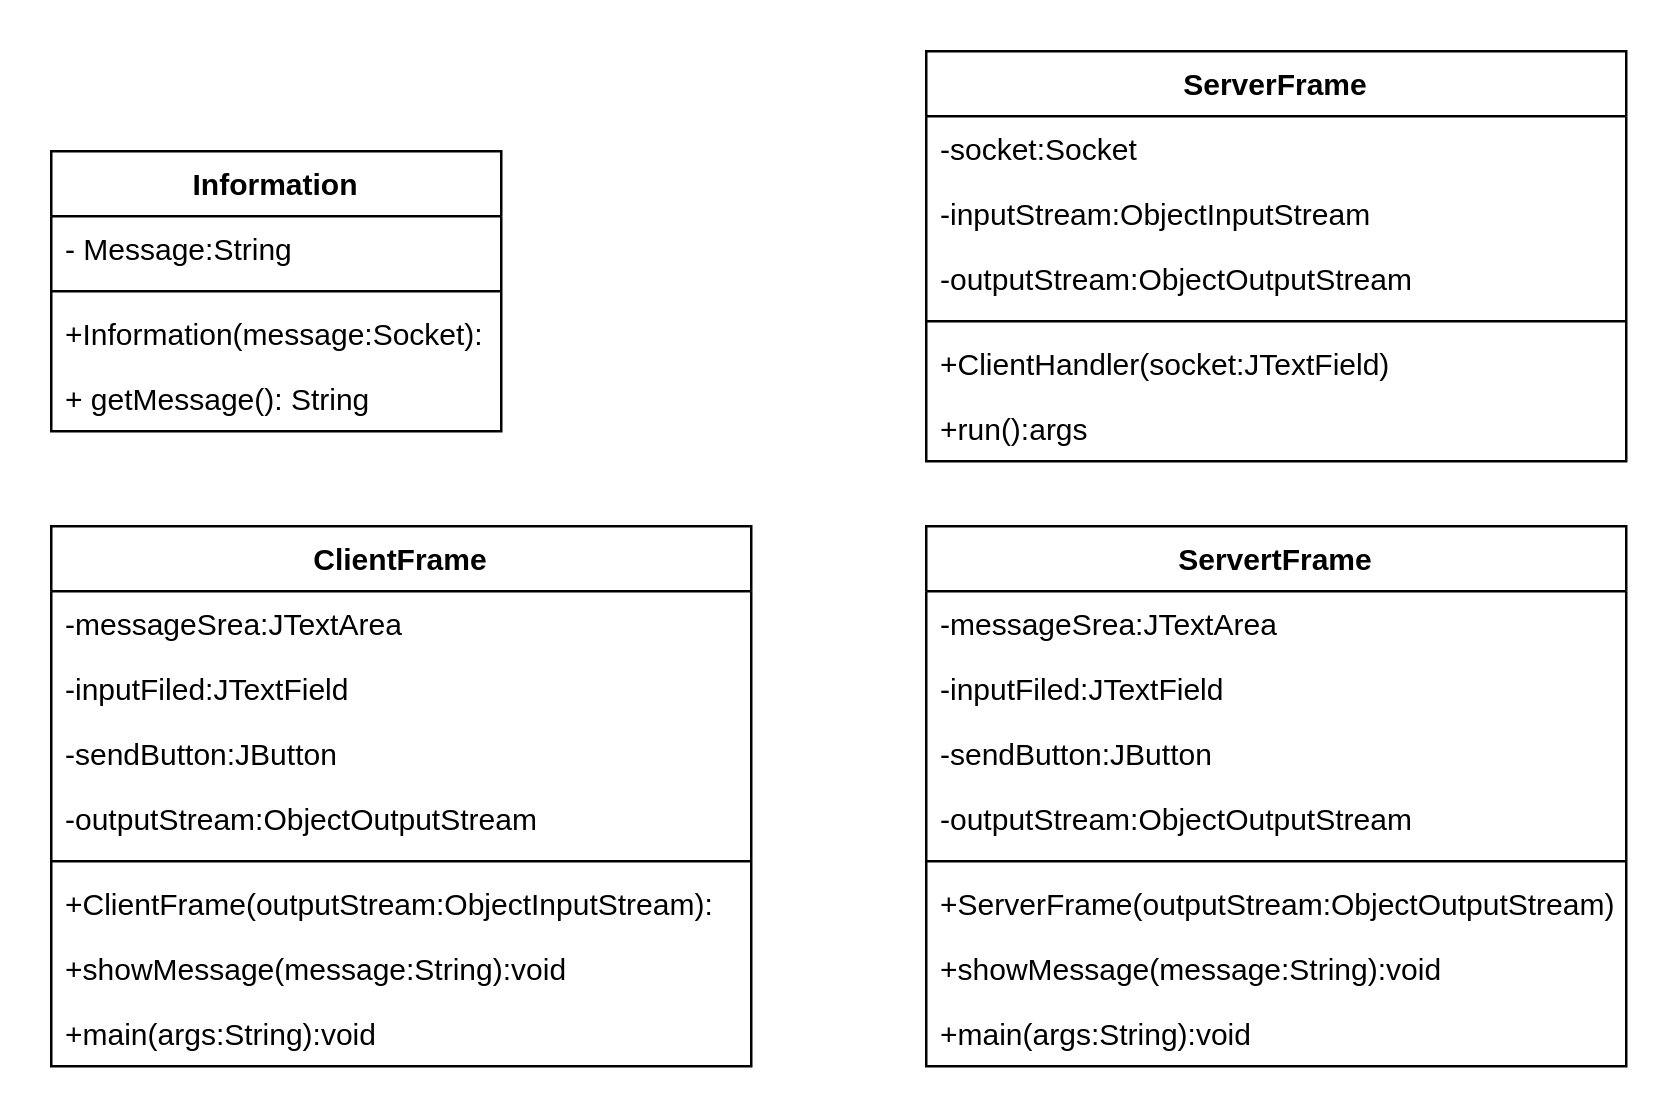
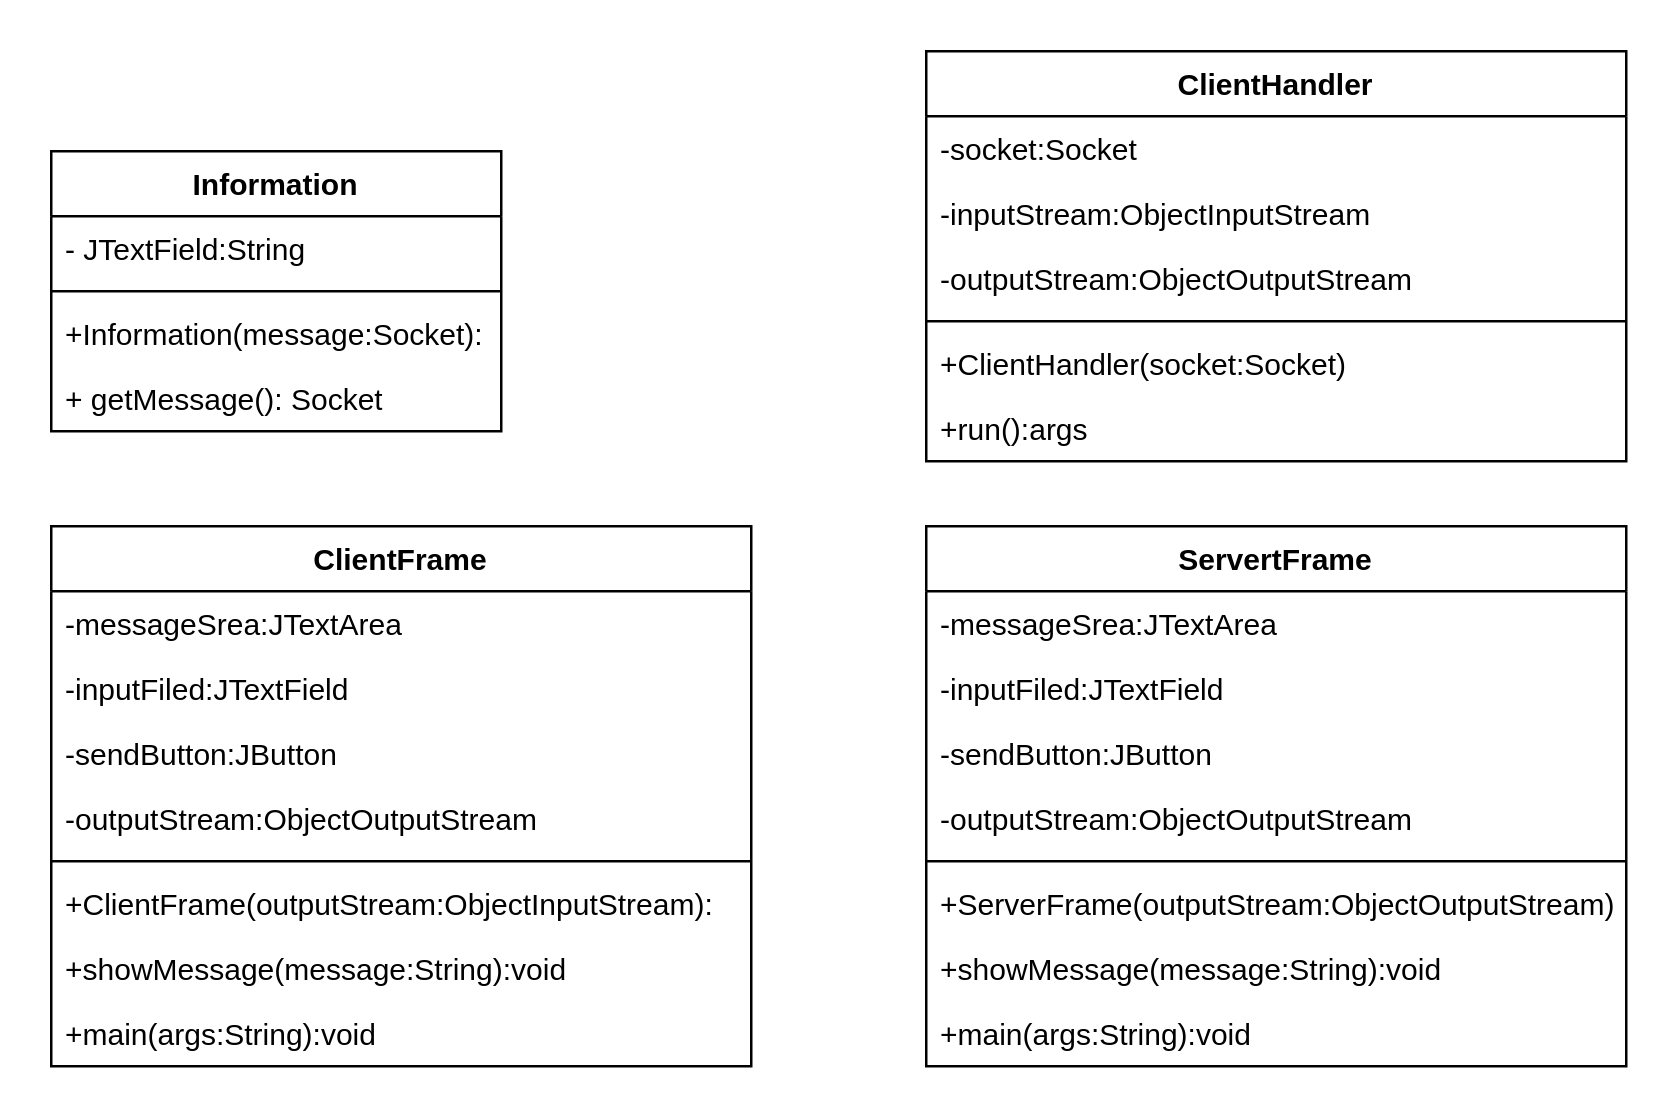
(1276, 87) -> (1276, 87)
(189, 252) -> (206, 252)
(1195, 367) -> (1169, 367)
(235, 402) -> (239, 402)
